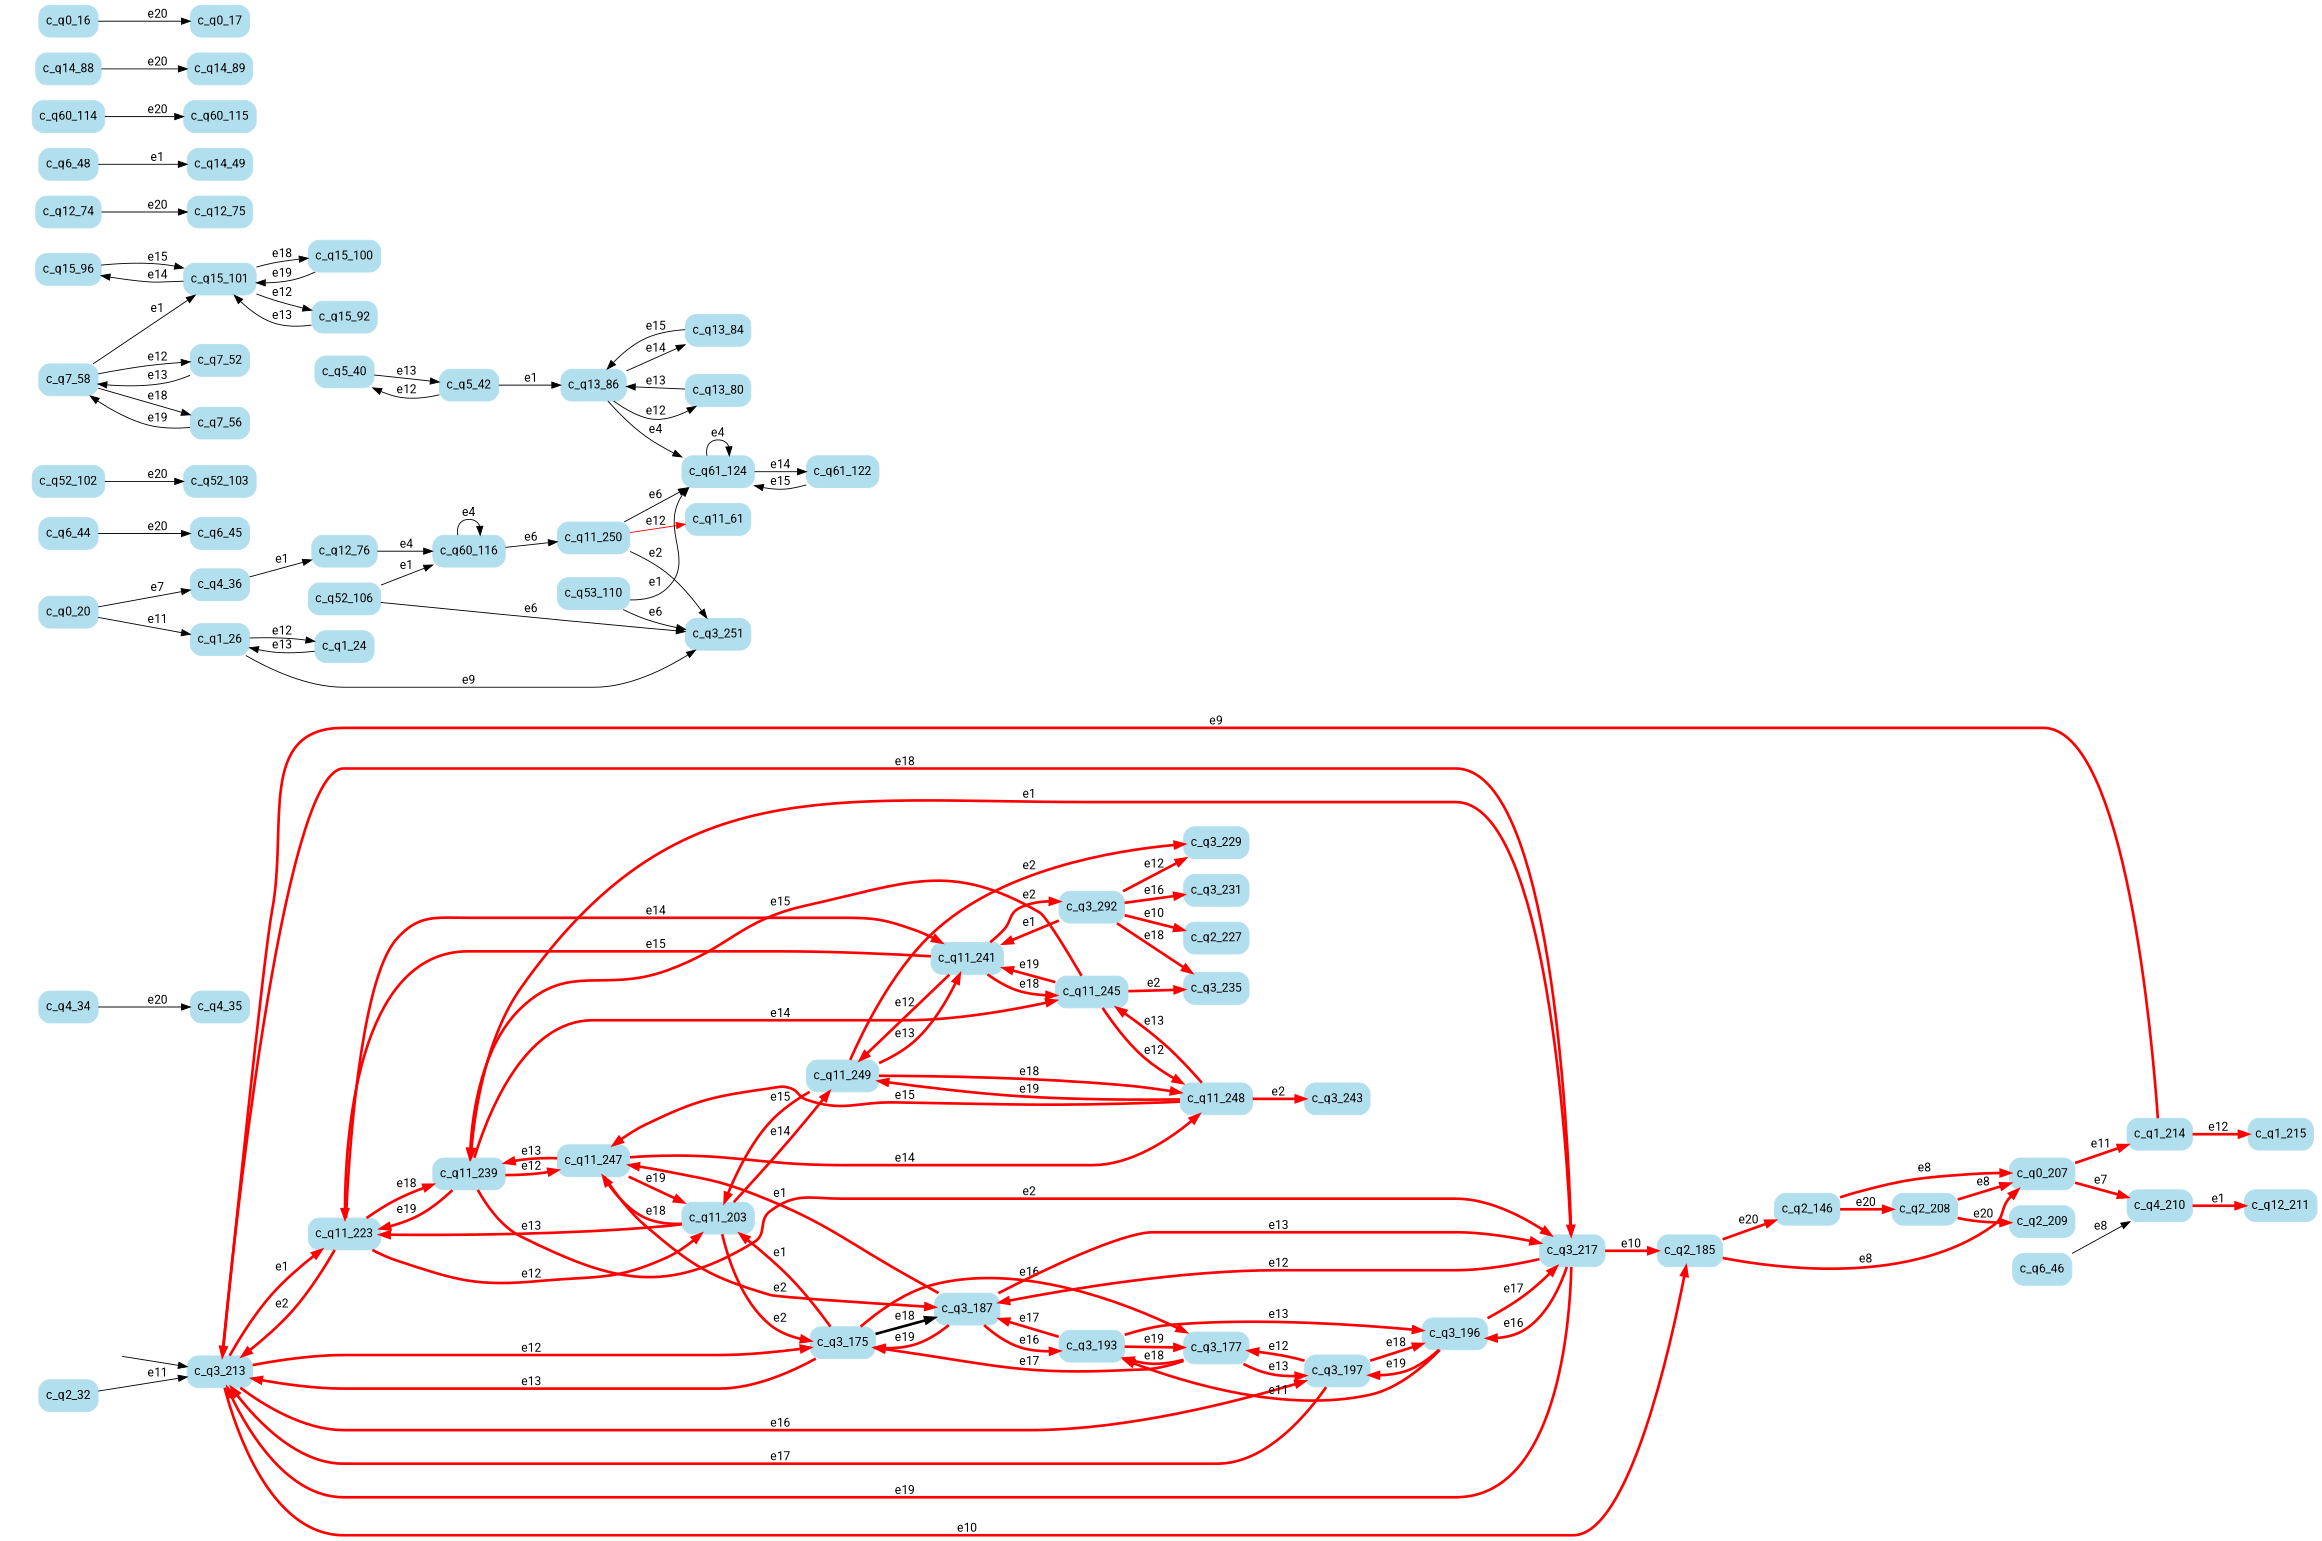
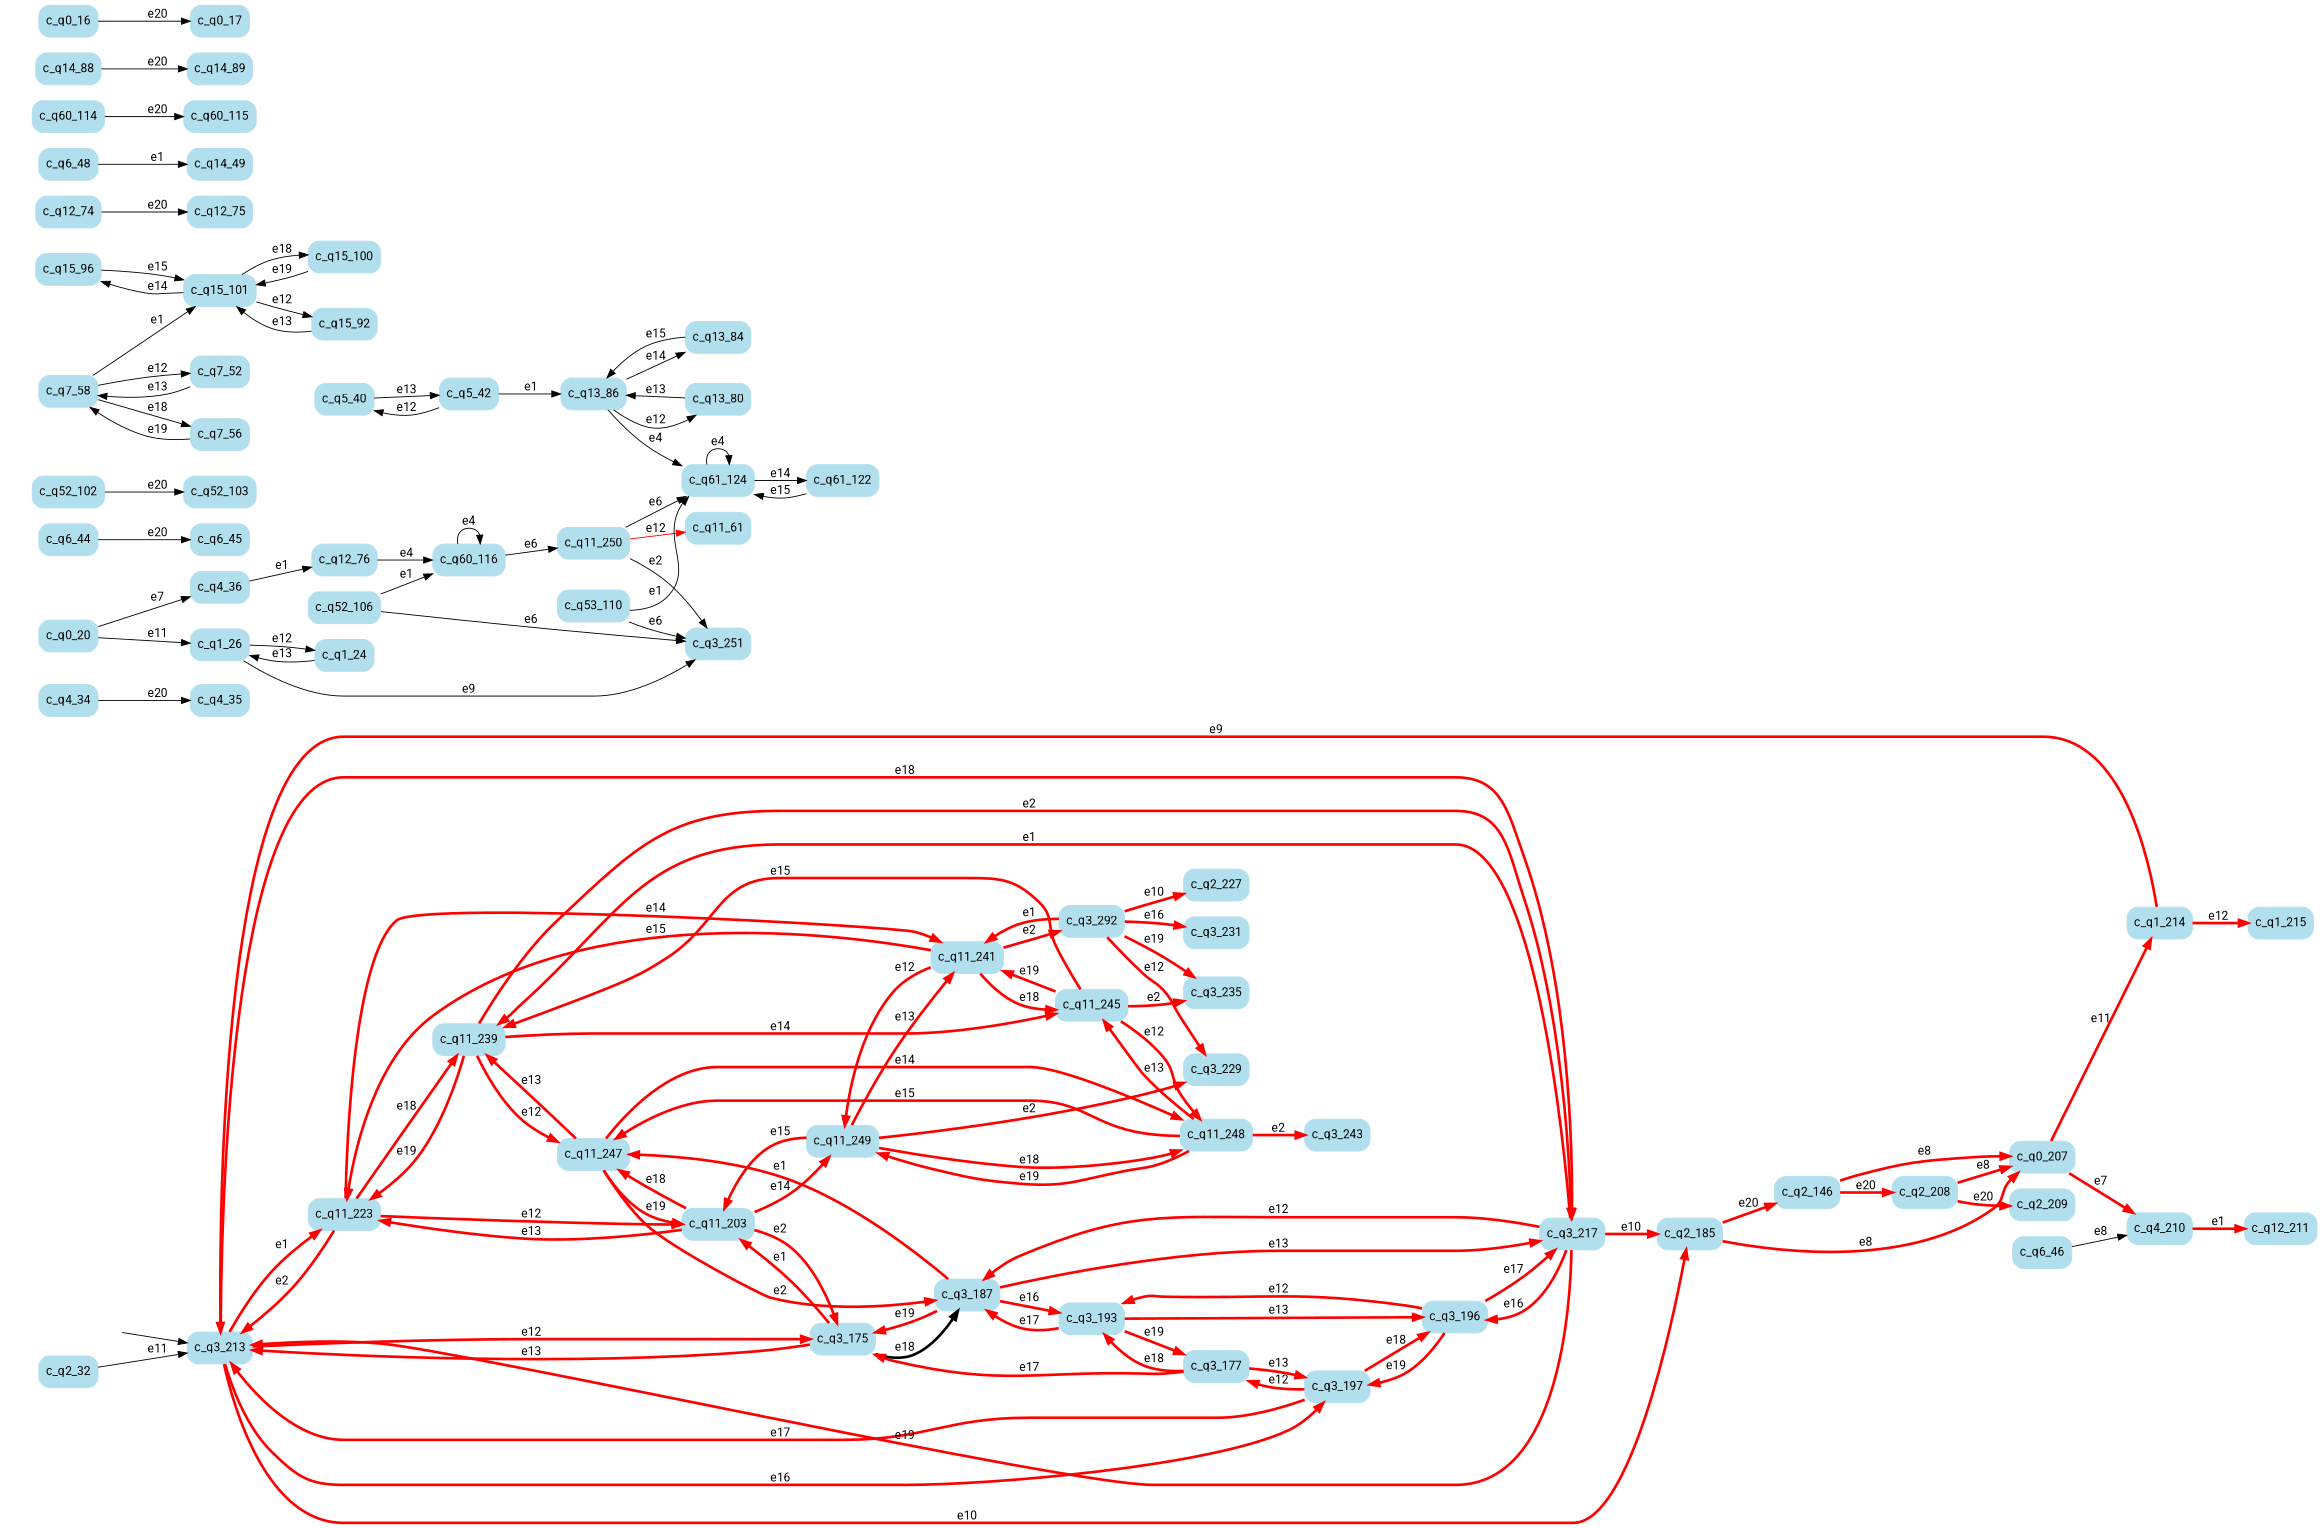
(1154, 936) -> (1154, 939)
(1009, 1279) -> none
(1279, 1391) -> (1279, 1289)
